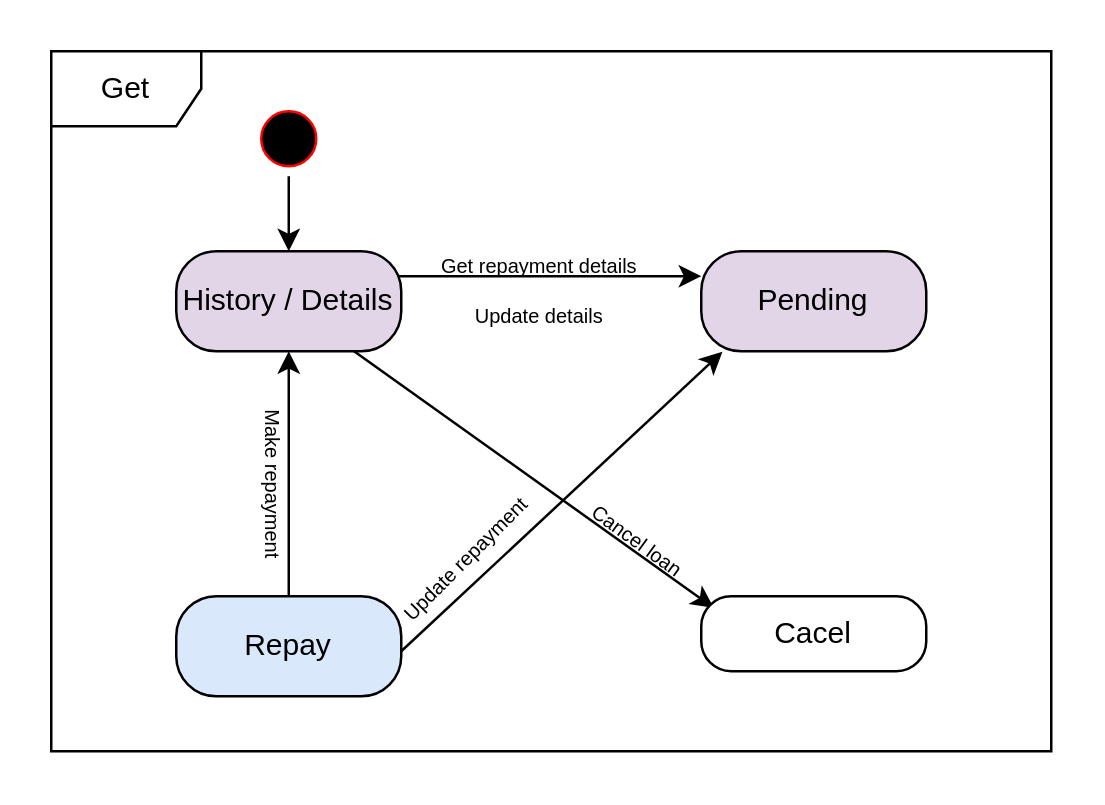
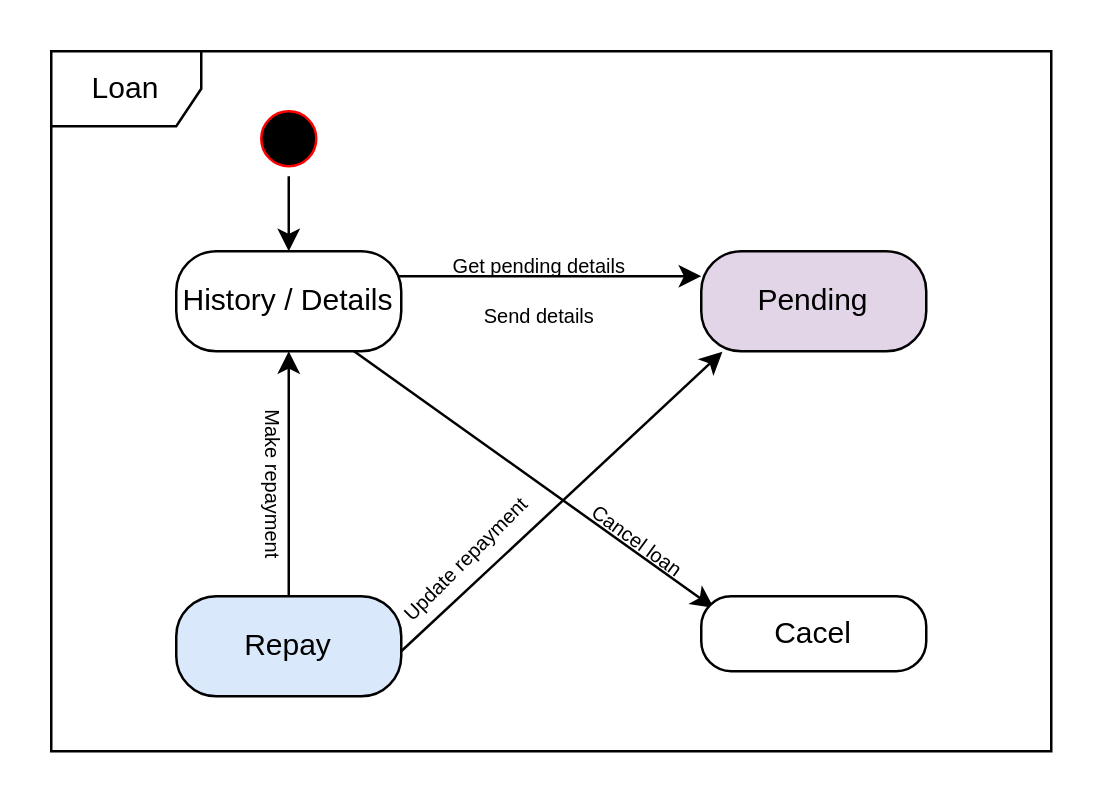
(126, 89) -> (126, 89)
(540, 264) -> (540, 264)
(289, 301) -> (289, 301)
(540, 314) -> (540, 314)
